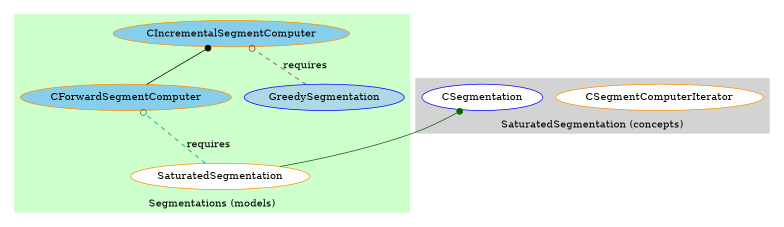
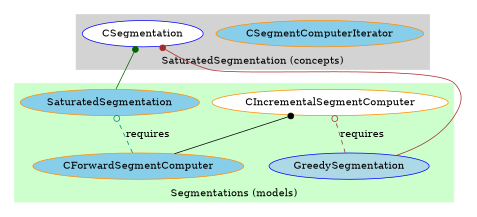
(231, 34) -> (330, 102)
none -> (412, 74)
(659, 97) -> (320, 34)
(176, 139) -> (125, 137)
(220, 176) -> (110, 102)
